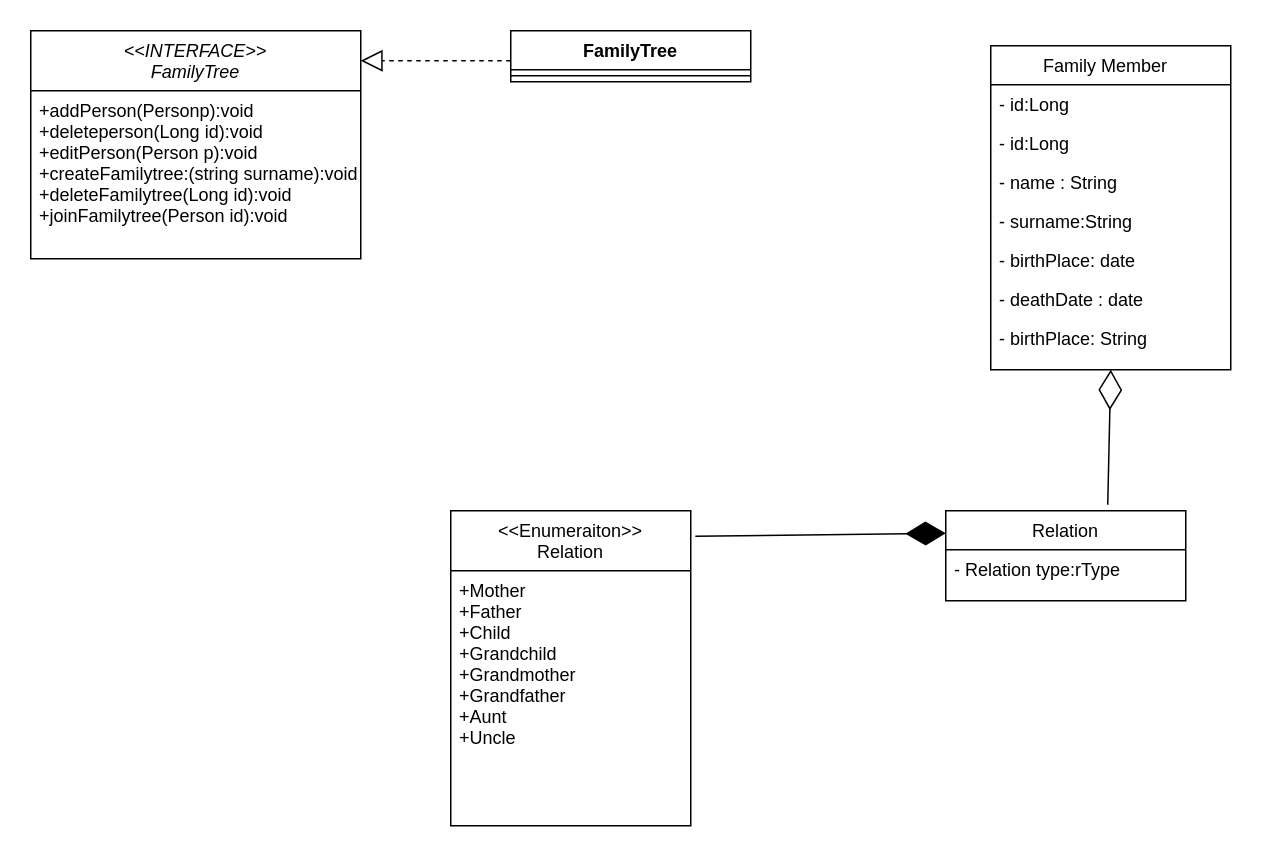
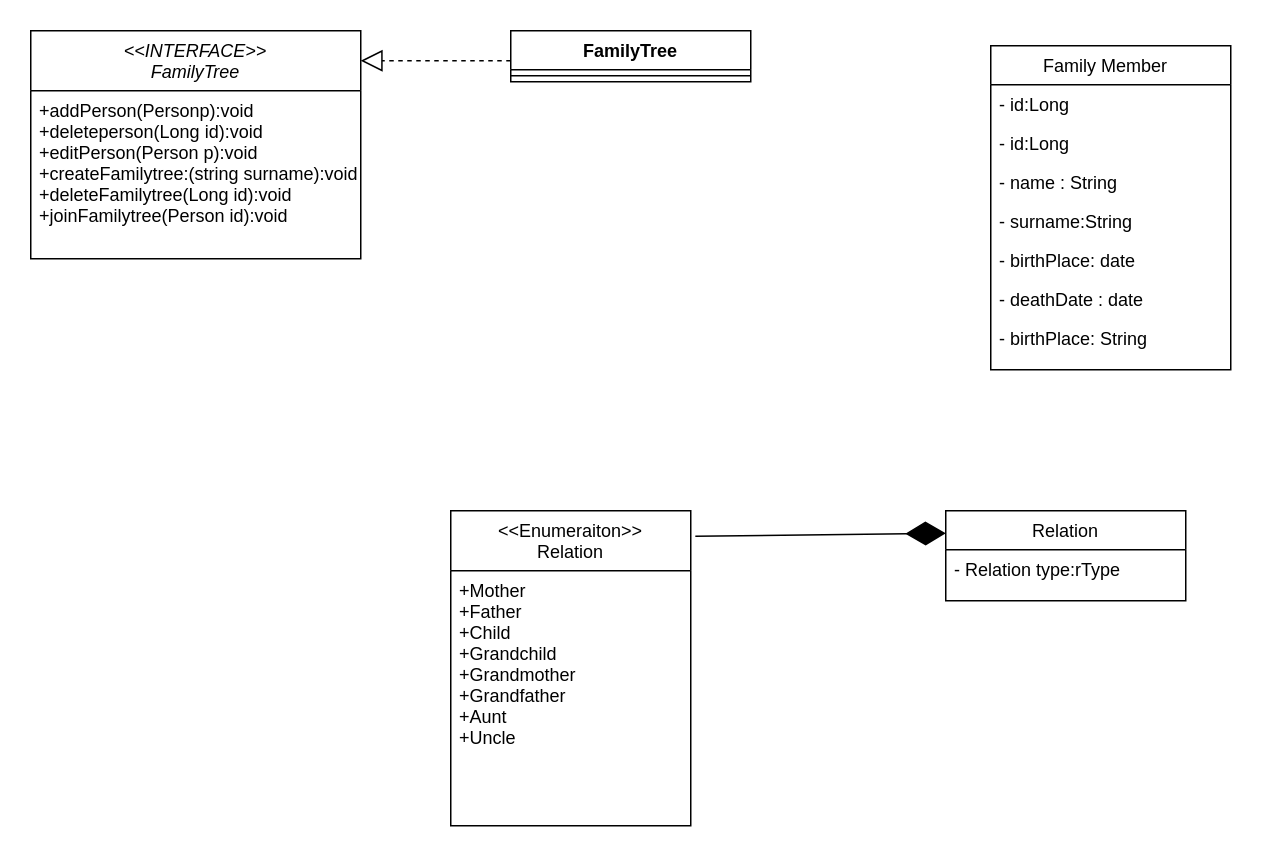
(1109, 457) -> none
